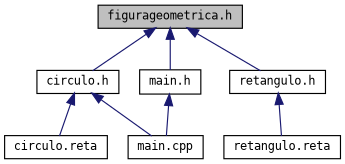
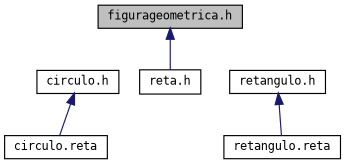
(229, 52) -> none
(119, 53) -> none
(170, 82) -> (170, 82)
(166, 147) -> none
